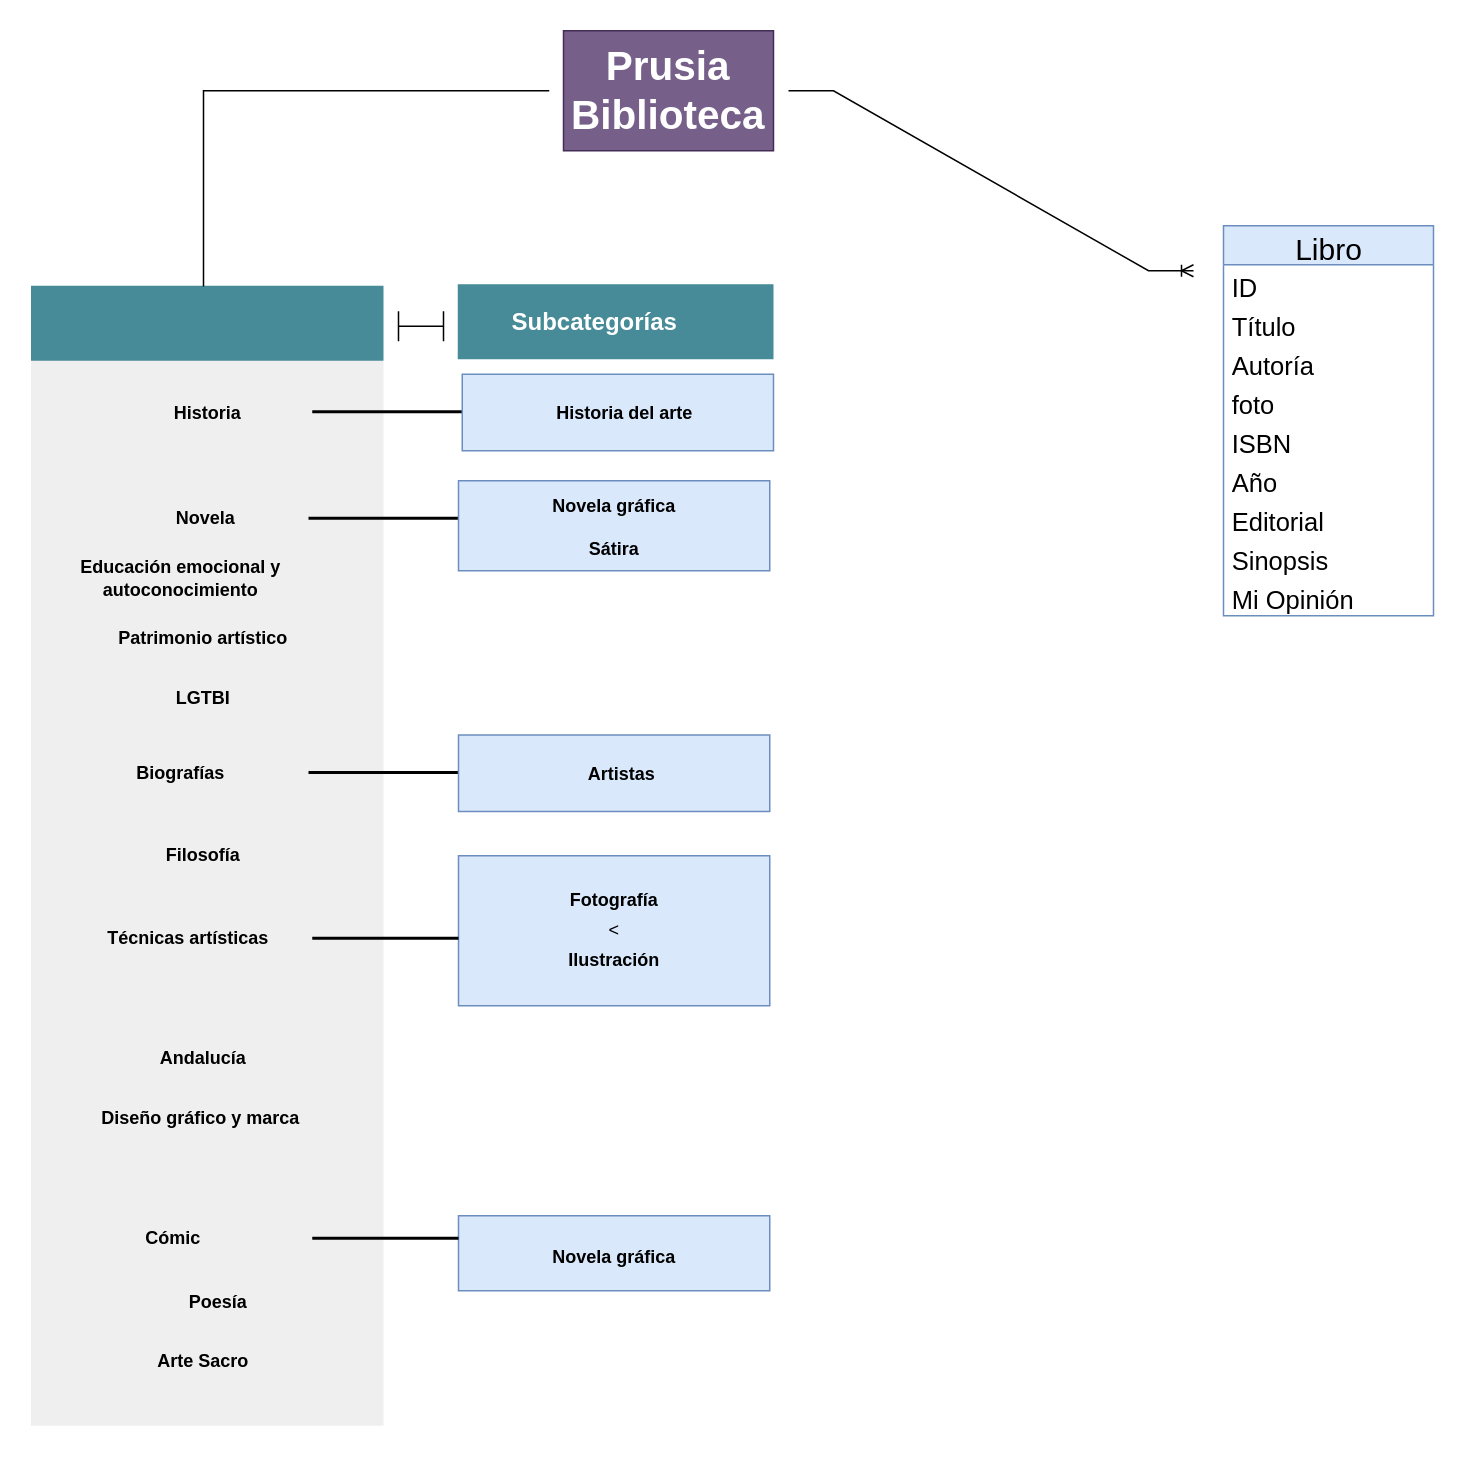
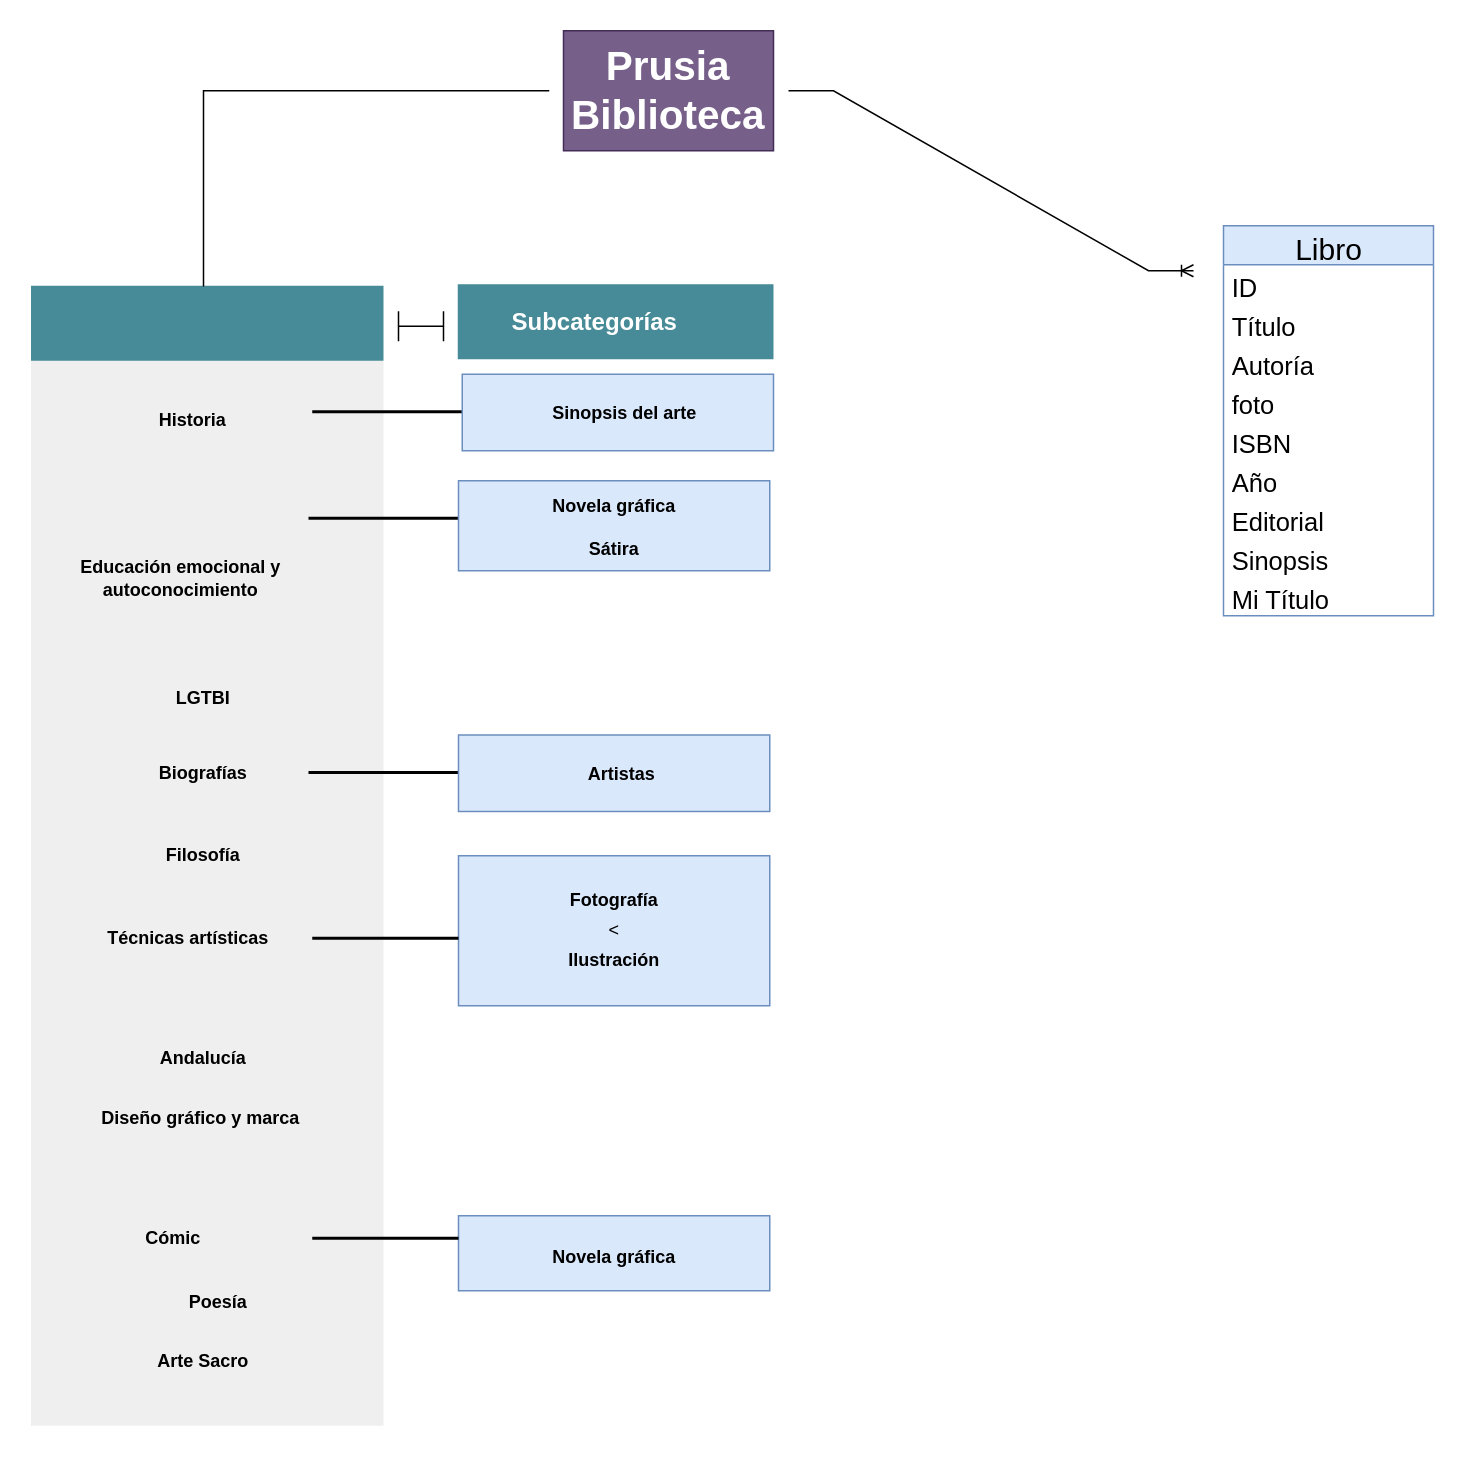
(207, 413) -> (192, 421)
(625, 413) -> (625, 413)
(203, 518) -> none
(1290, 603) -> (1287, 603)
(203, 638) -> none
(181, 773) -> (203, 773)
